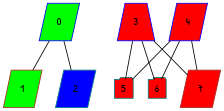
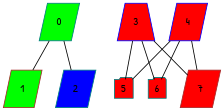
(59, 22) -> (59, 22)
